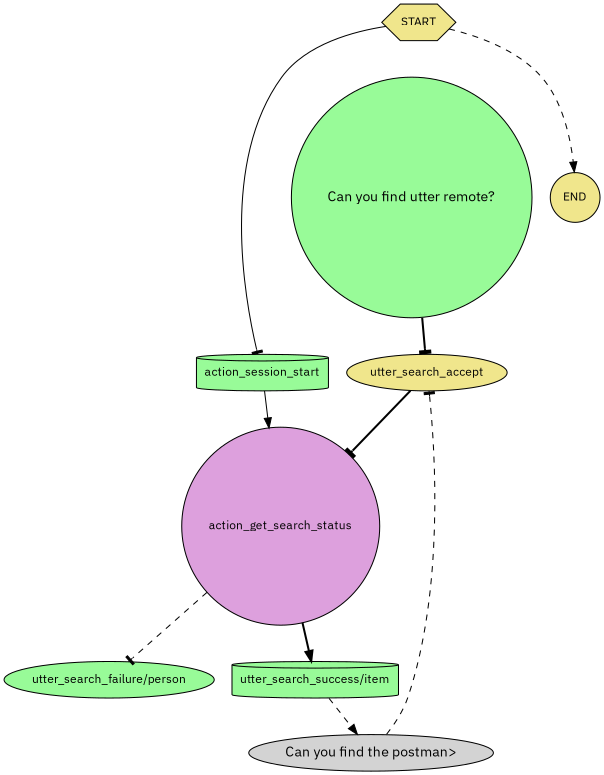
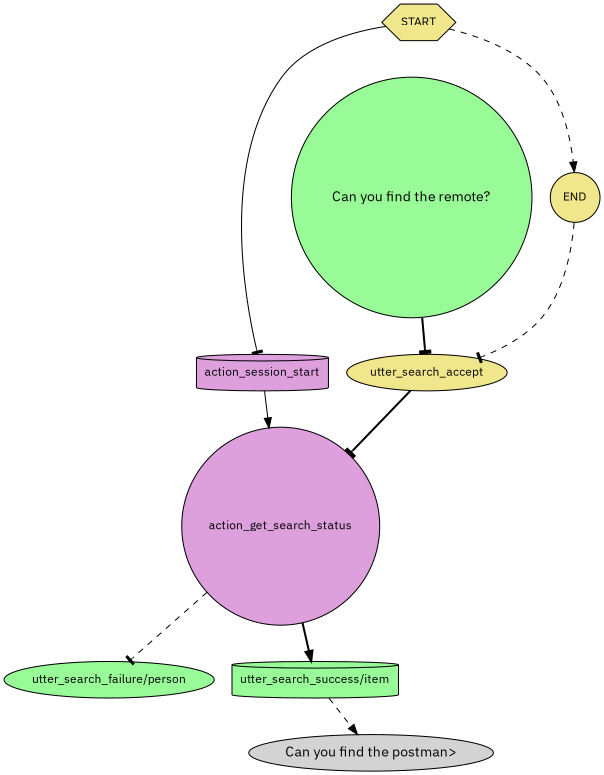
(412, 197) -> (412, 197)
(262, 373) -> (262, 373)
(432, 569) -> (550, 305)
